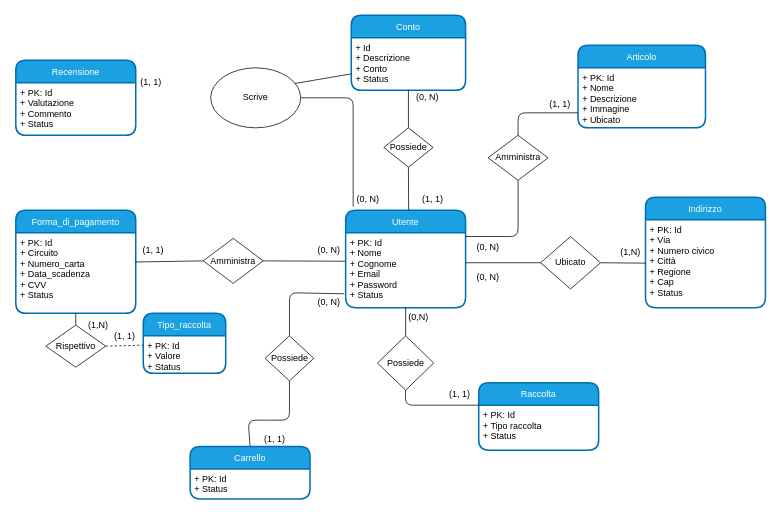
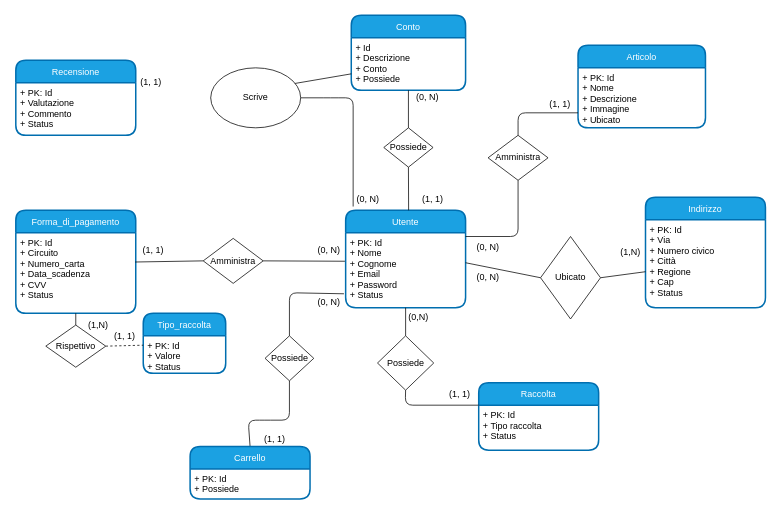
(364, 48) -> (364, 48)
(570, 263) -> (570, 278)
(211, 479) -> (211, 479)
